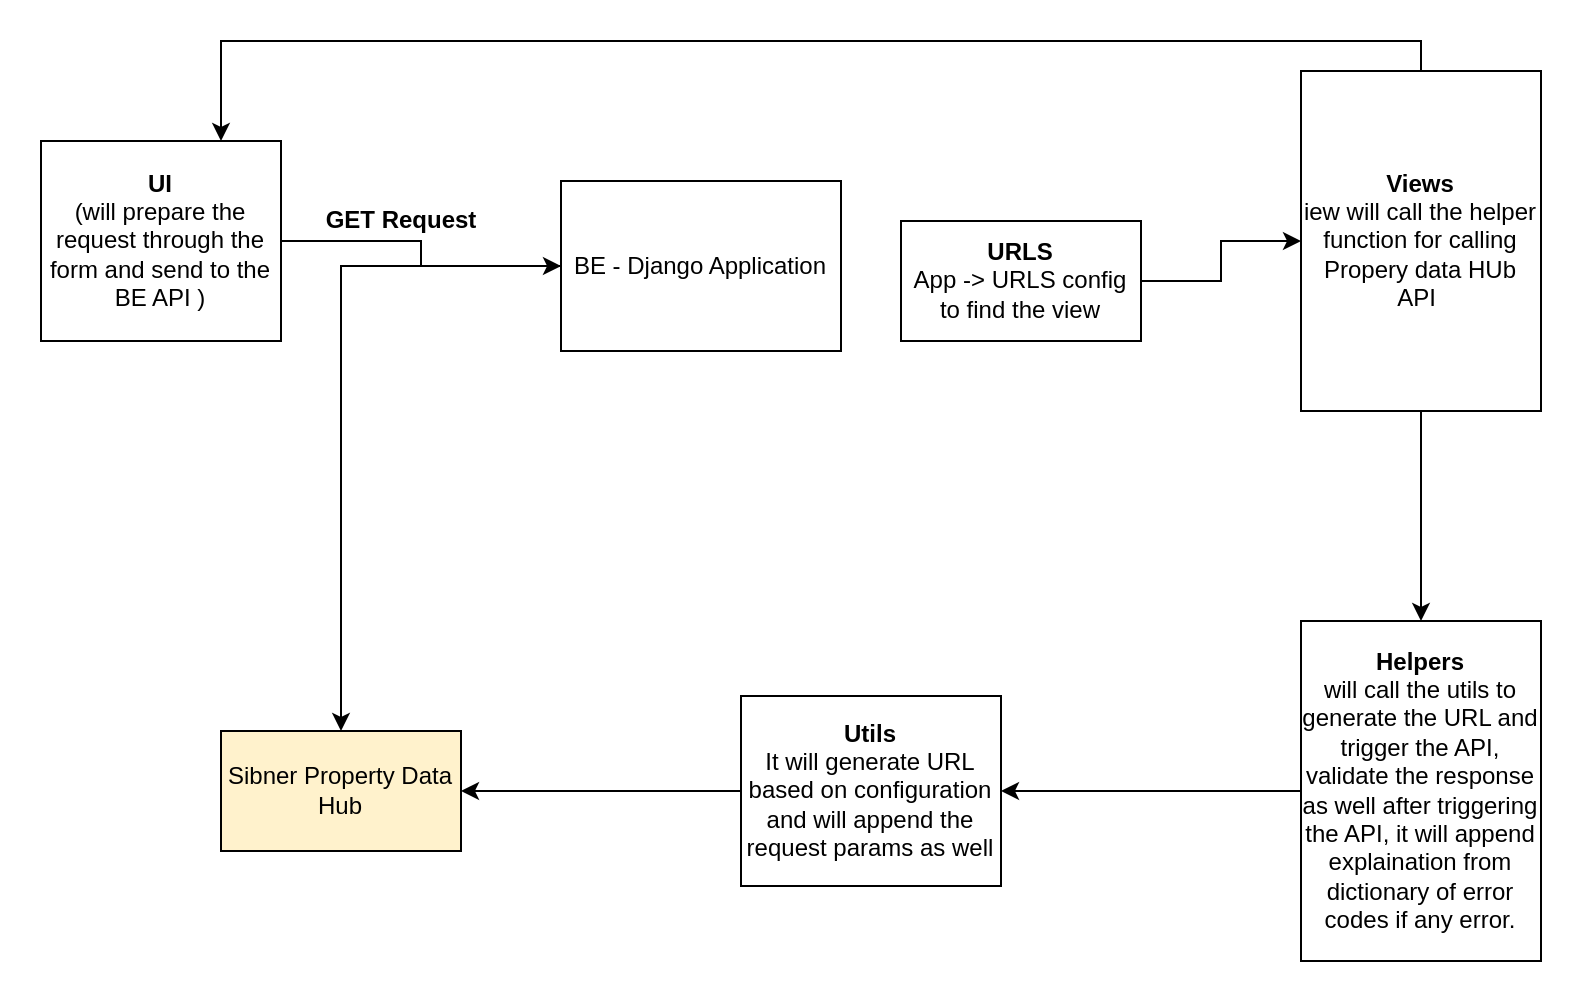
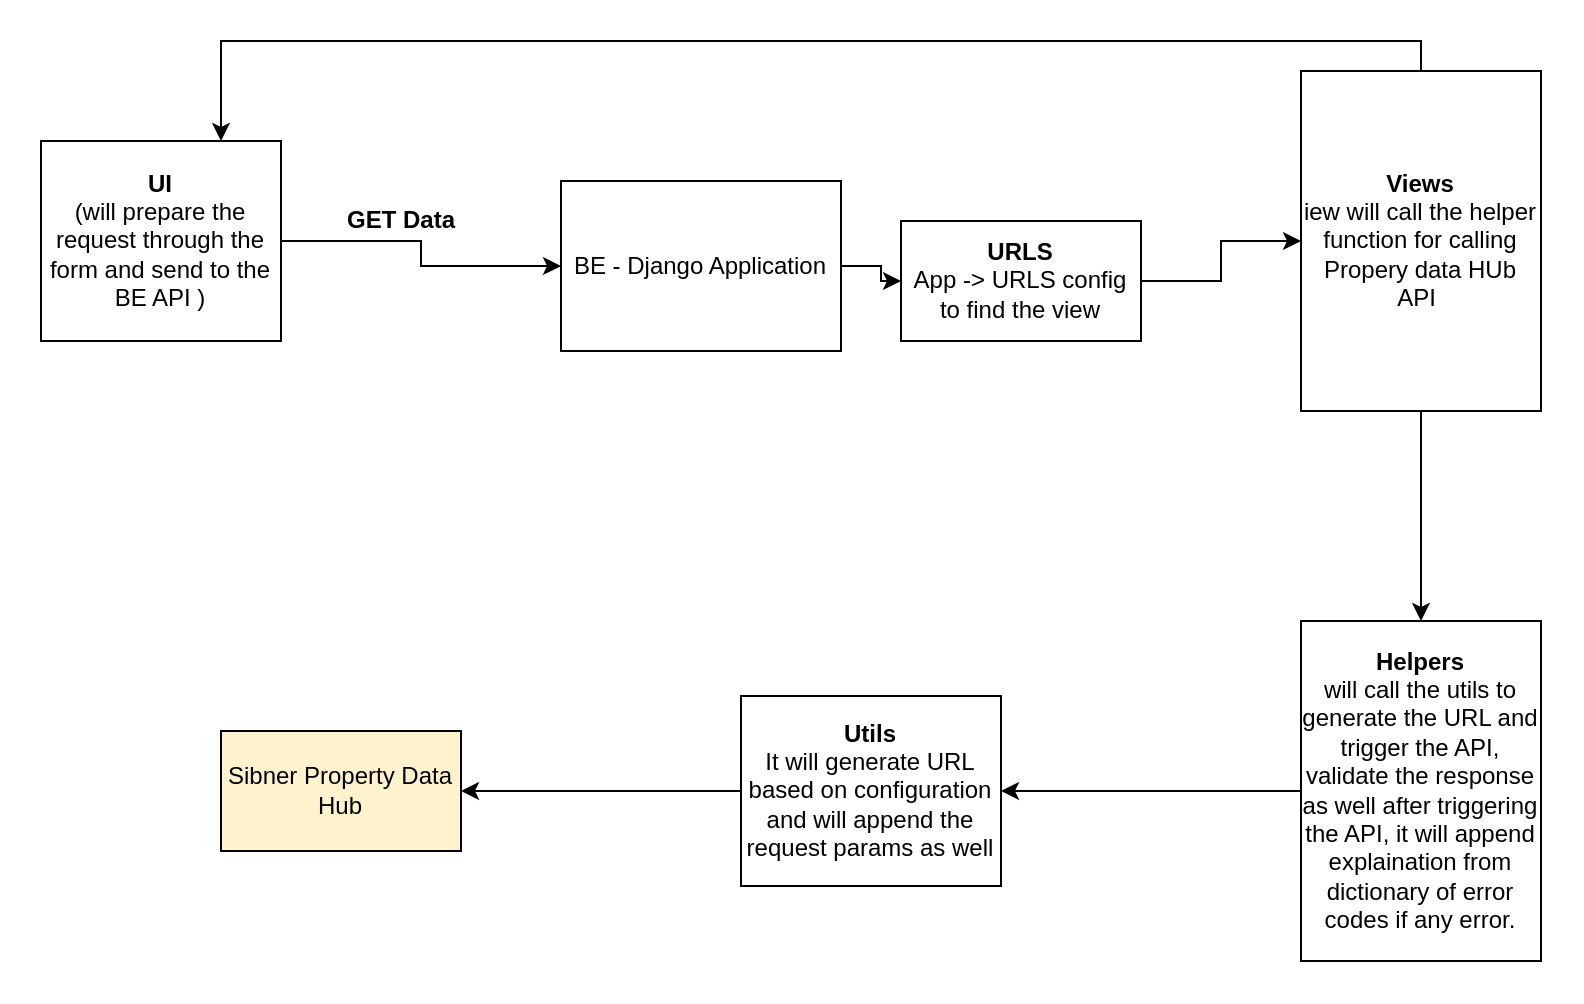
(402, 221) -> (402, 221)
(341, 453) -> (872, 266)
